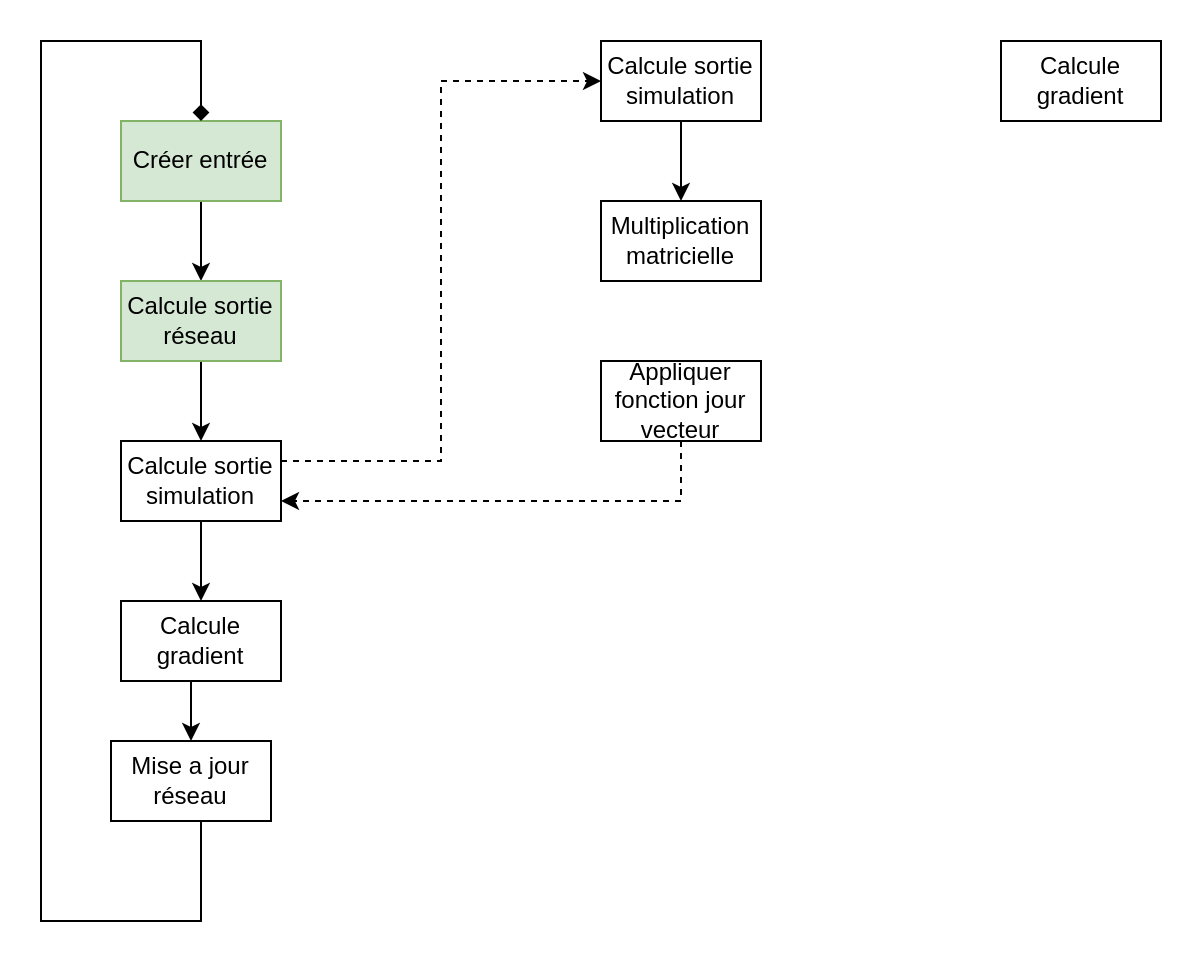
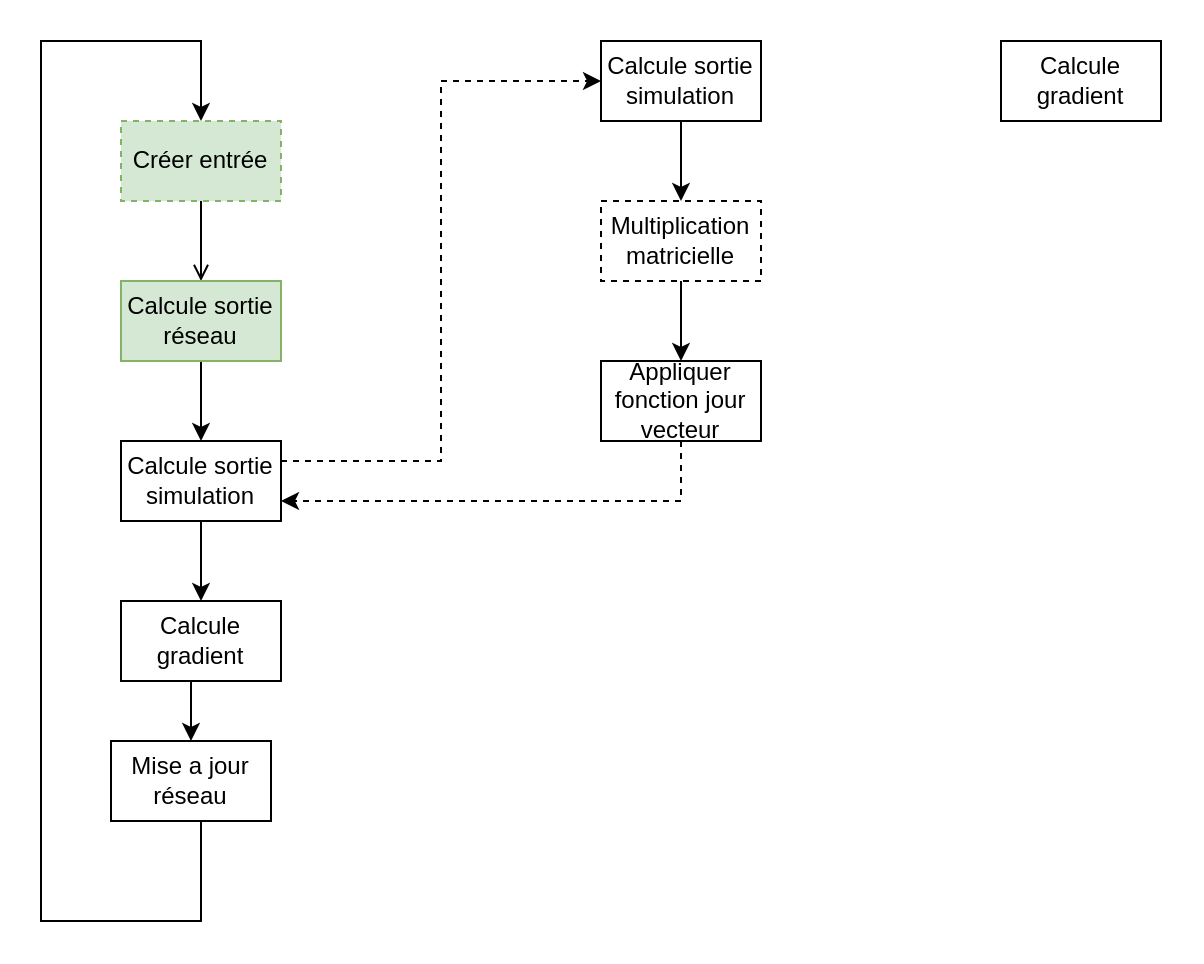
(201, 105) -> (201, 106)
(201, 161) -> (201, 161)
(681, 241) -> (681, 241)
(201, 266) -> (201, 268)
none -> (681, 314)
